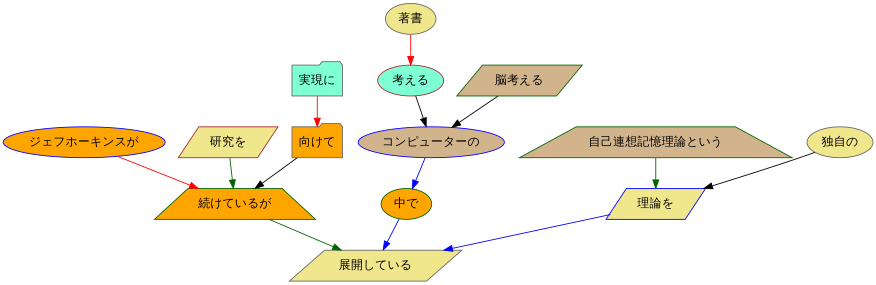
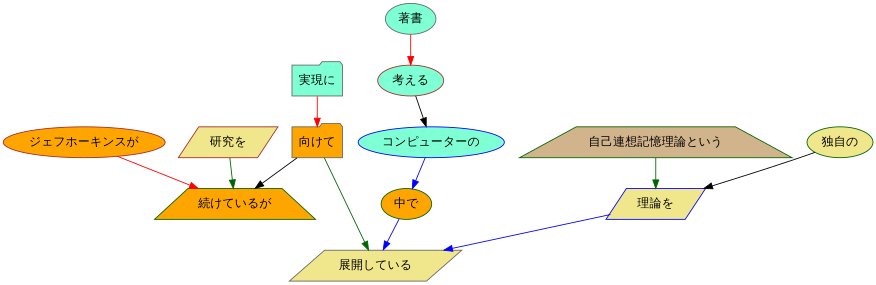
(411, 19) -> (411, 19)
(520, 81) -> none
(84, 142) -> (84, 142)
(431, 142) -> (431, 142)
(840, 142) -> (840, 142)
(301, 233) -> (345, 200)
